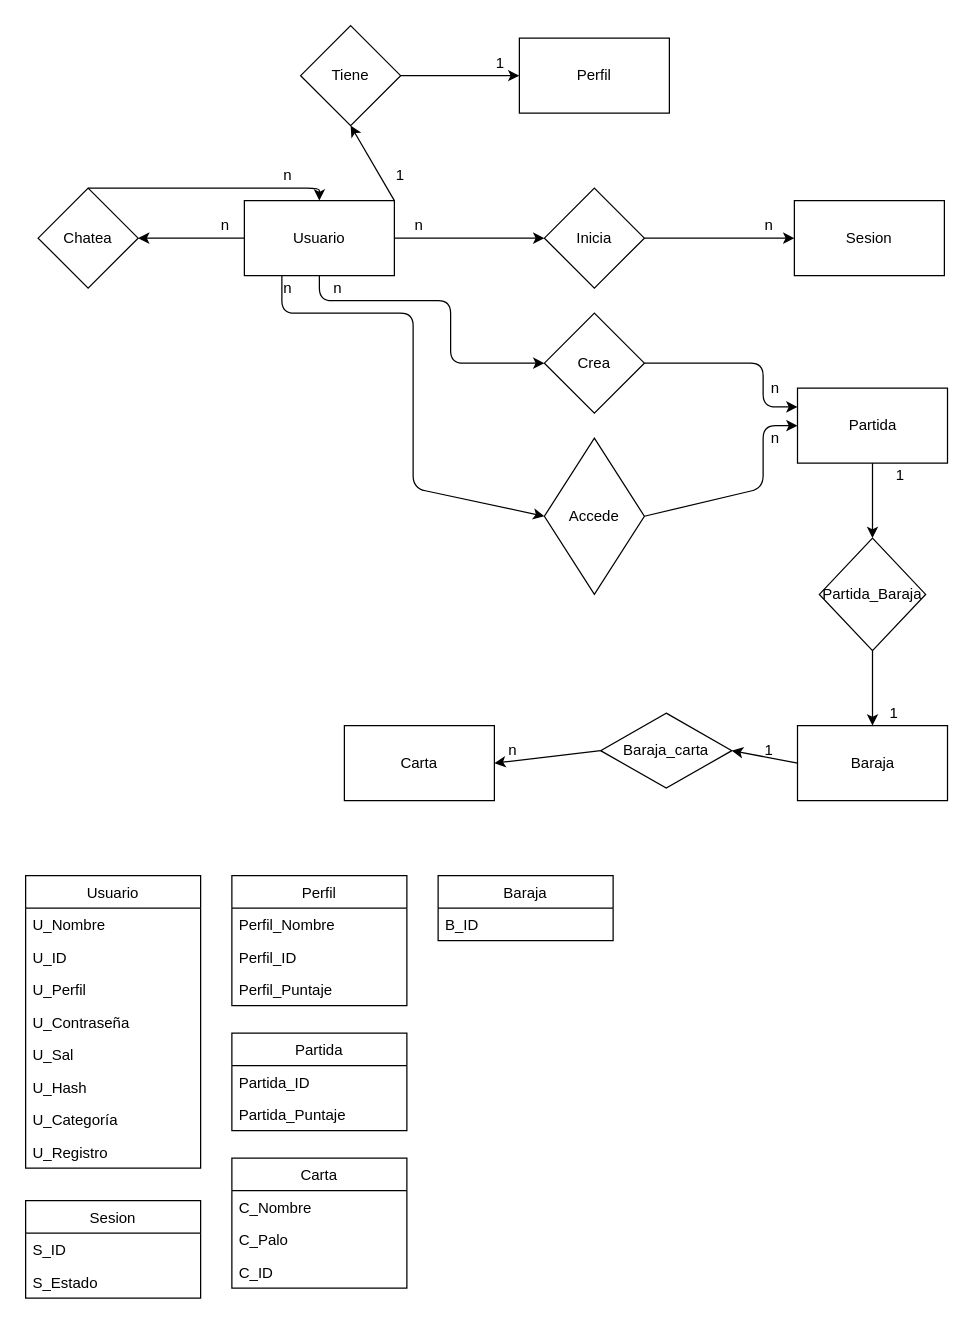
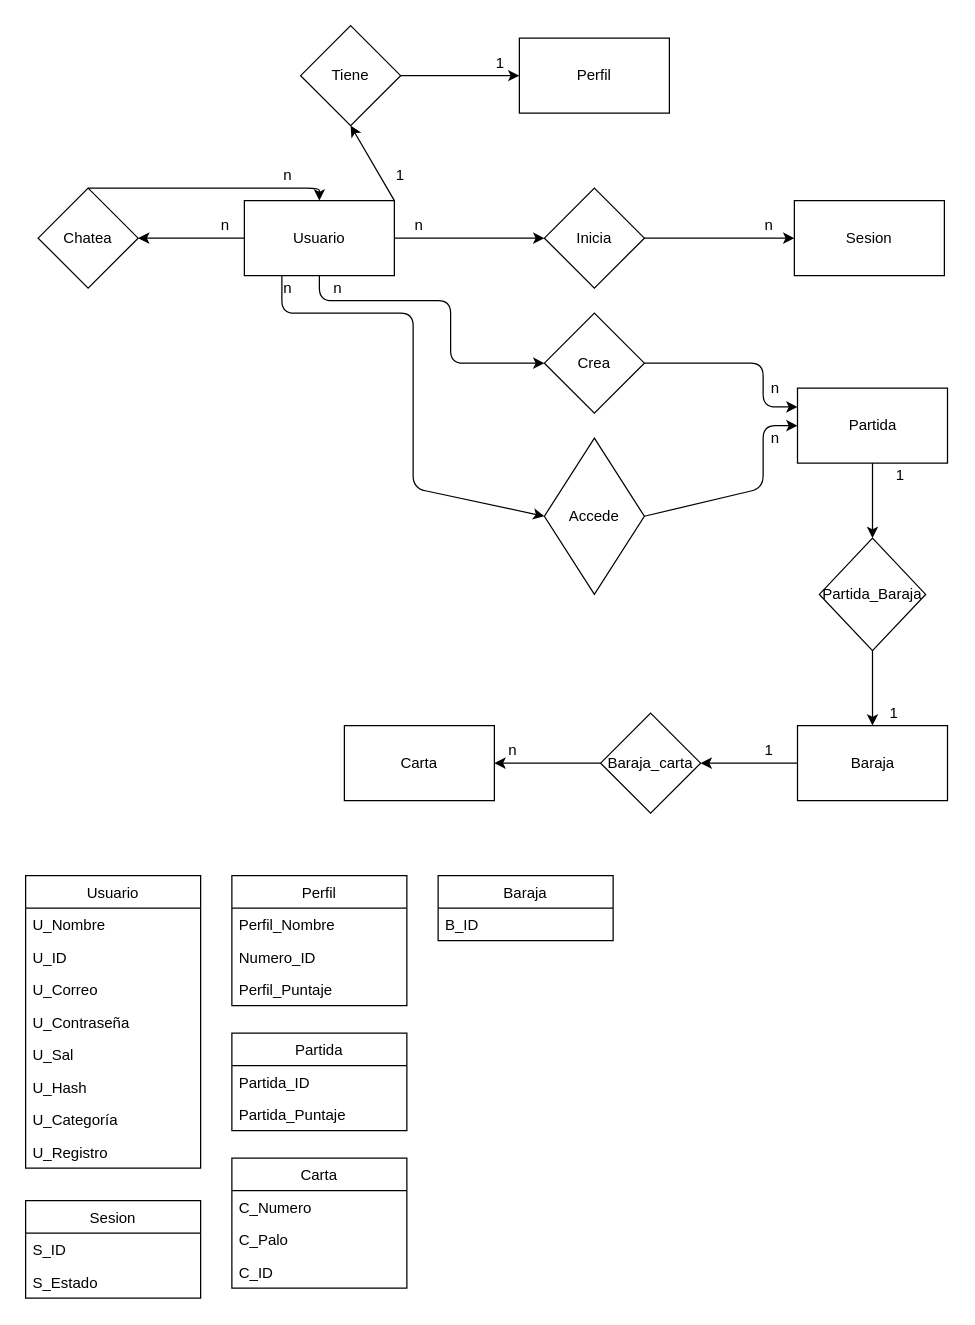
(666, 751) -> (651, 763)
(273, 958) -> (277, 958)
(62, 990) -> (66, 990)
(272, 1208) -> (272, 1208)
